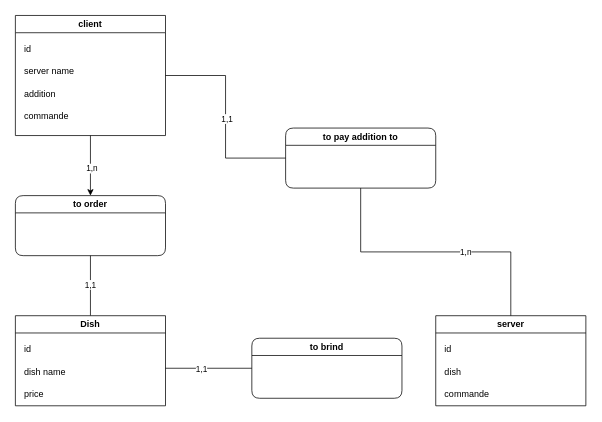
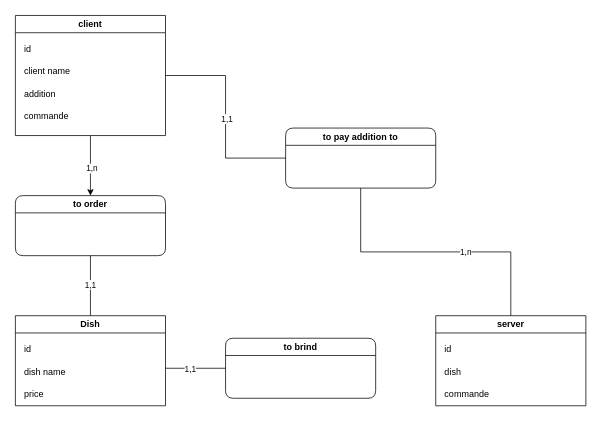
(51, 72) -> (49, 72)
(327, 368) -> (300, 368)
